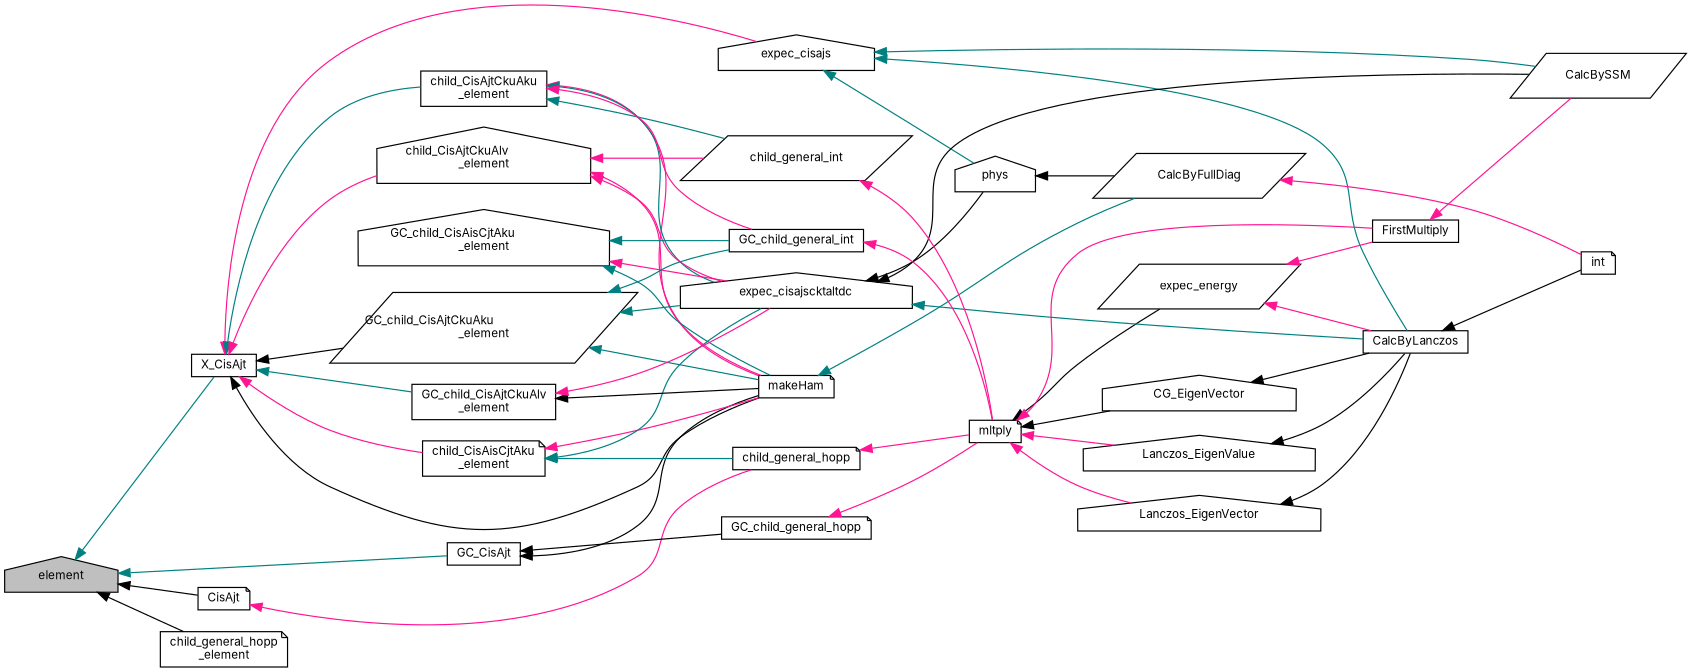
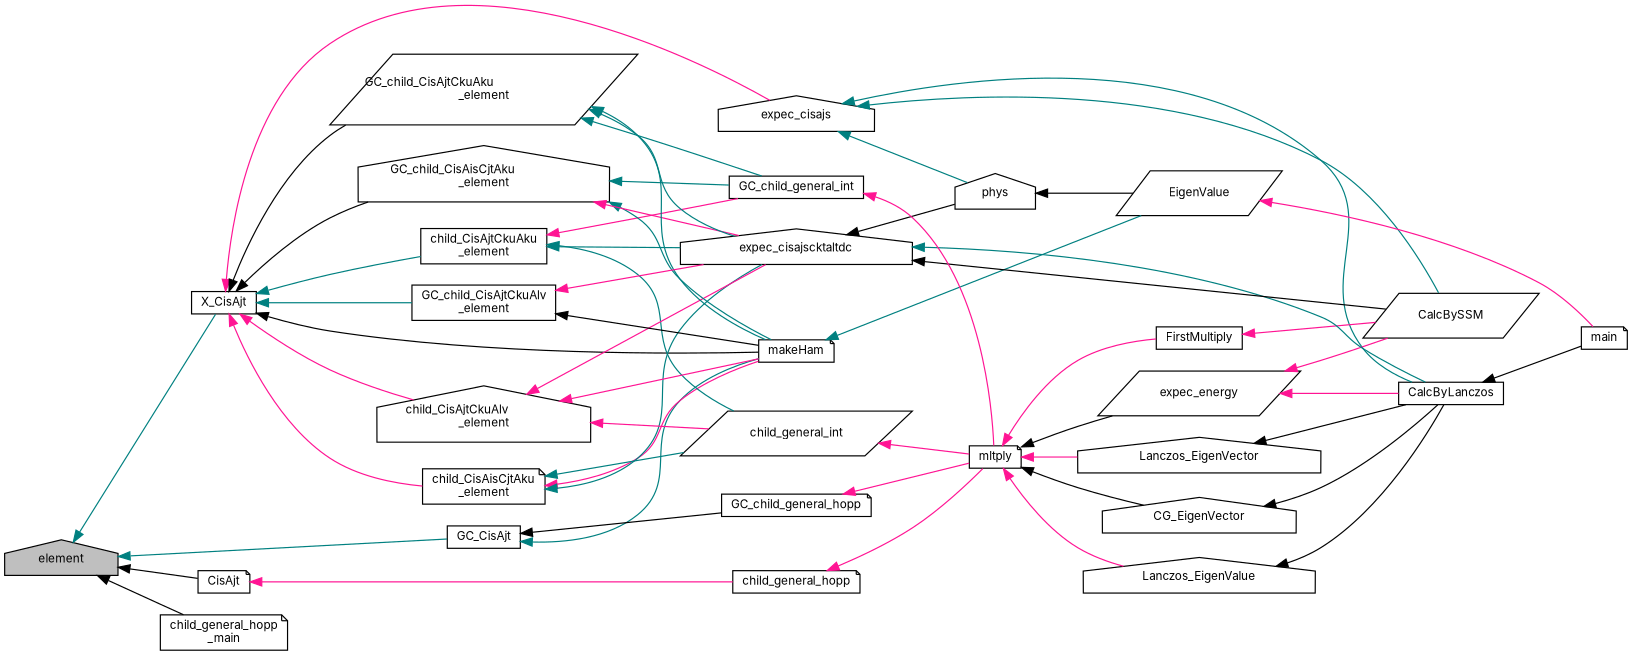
(1199, 176) -> (1199, 193)
(662, 223) -> none
none -> (302, 235)
(1336, 252) -> (1343, 353)
(1598, 263) -> (1604, 338)
(645, 459) -> (601, 467)
(658, 493) -> (660, 469)
(224, 649) -> (224, 633)
